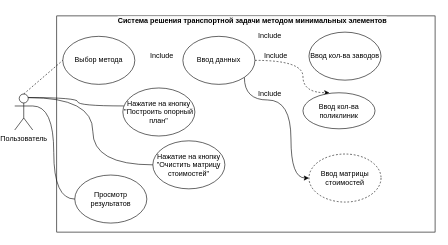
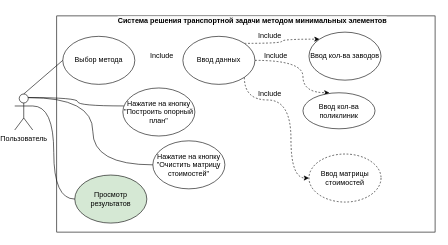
none -> (295, 39)
(43, 77) -> (43, 77)
(288, 117) -> (288, 117)
(111, 199) -> (111, 199)
